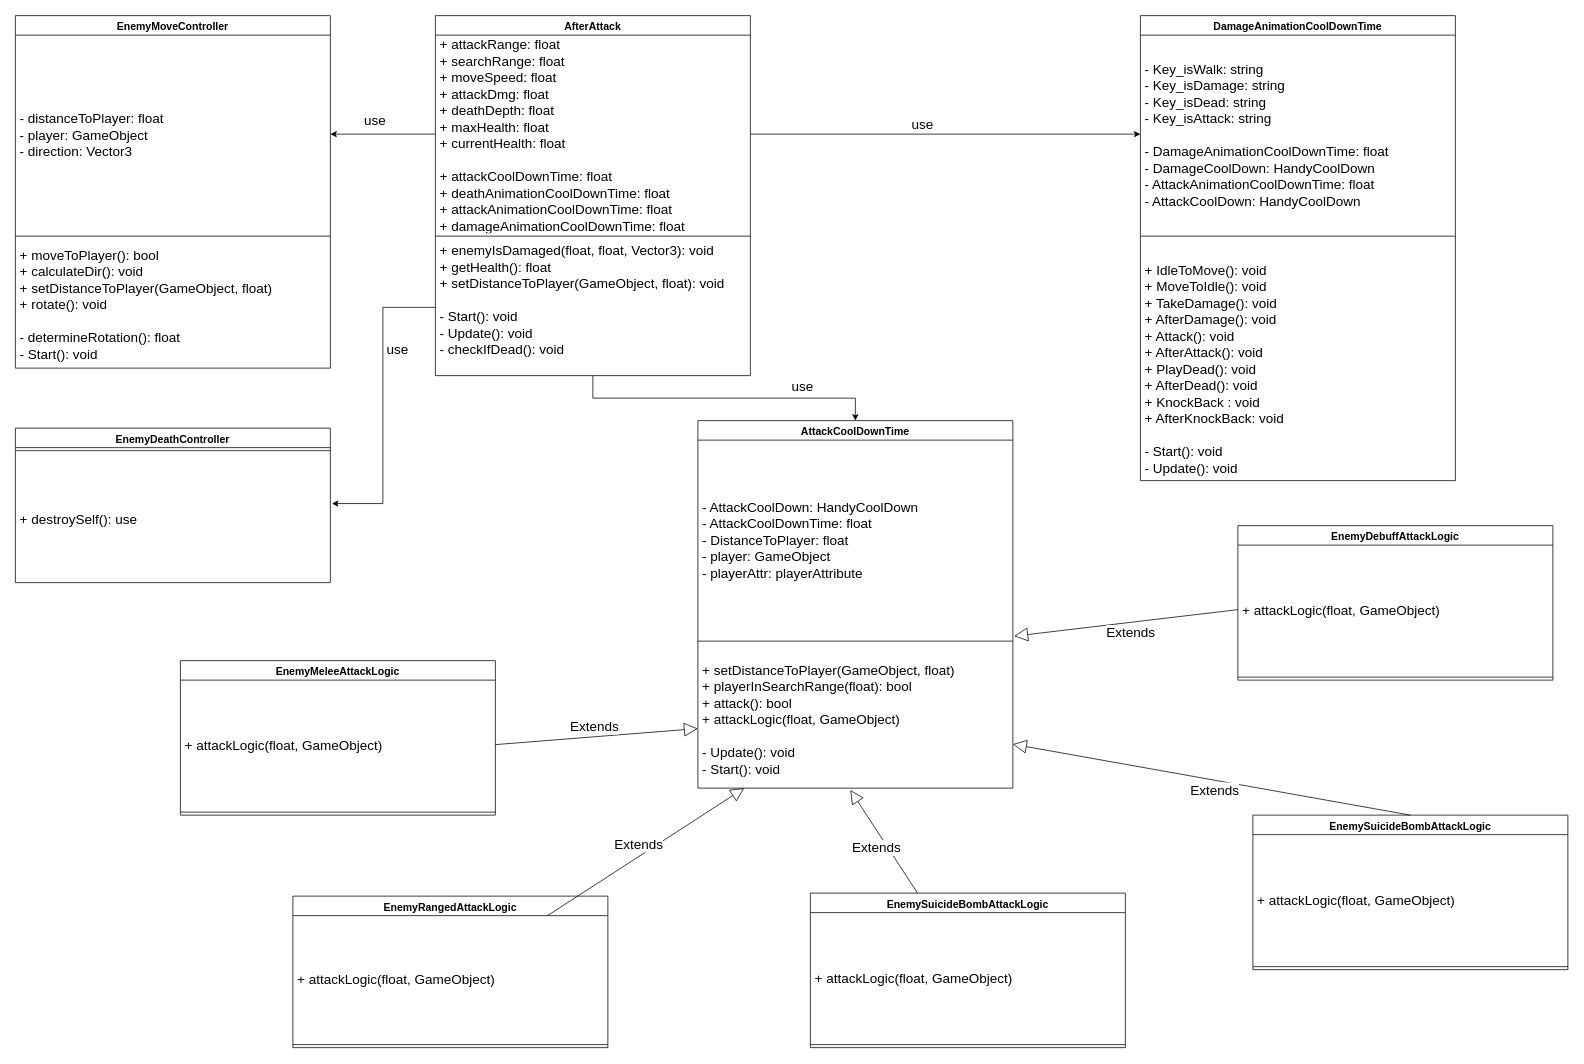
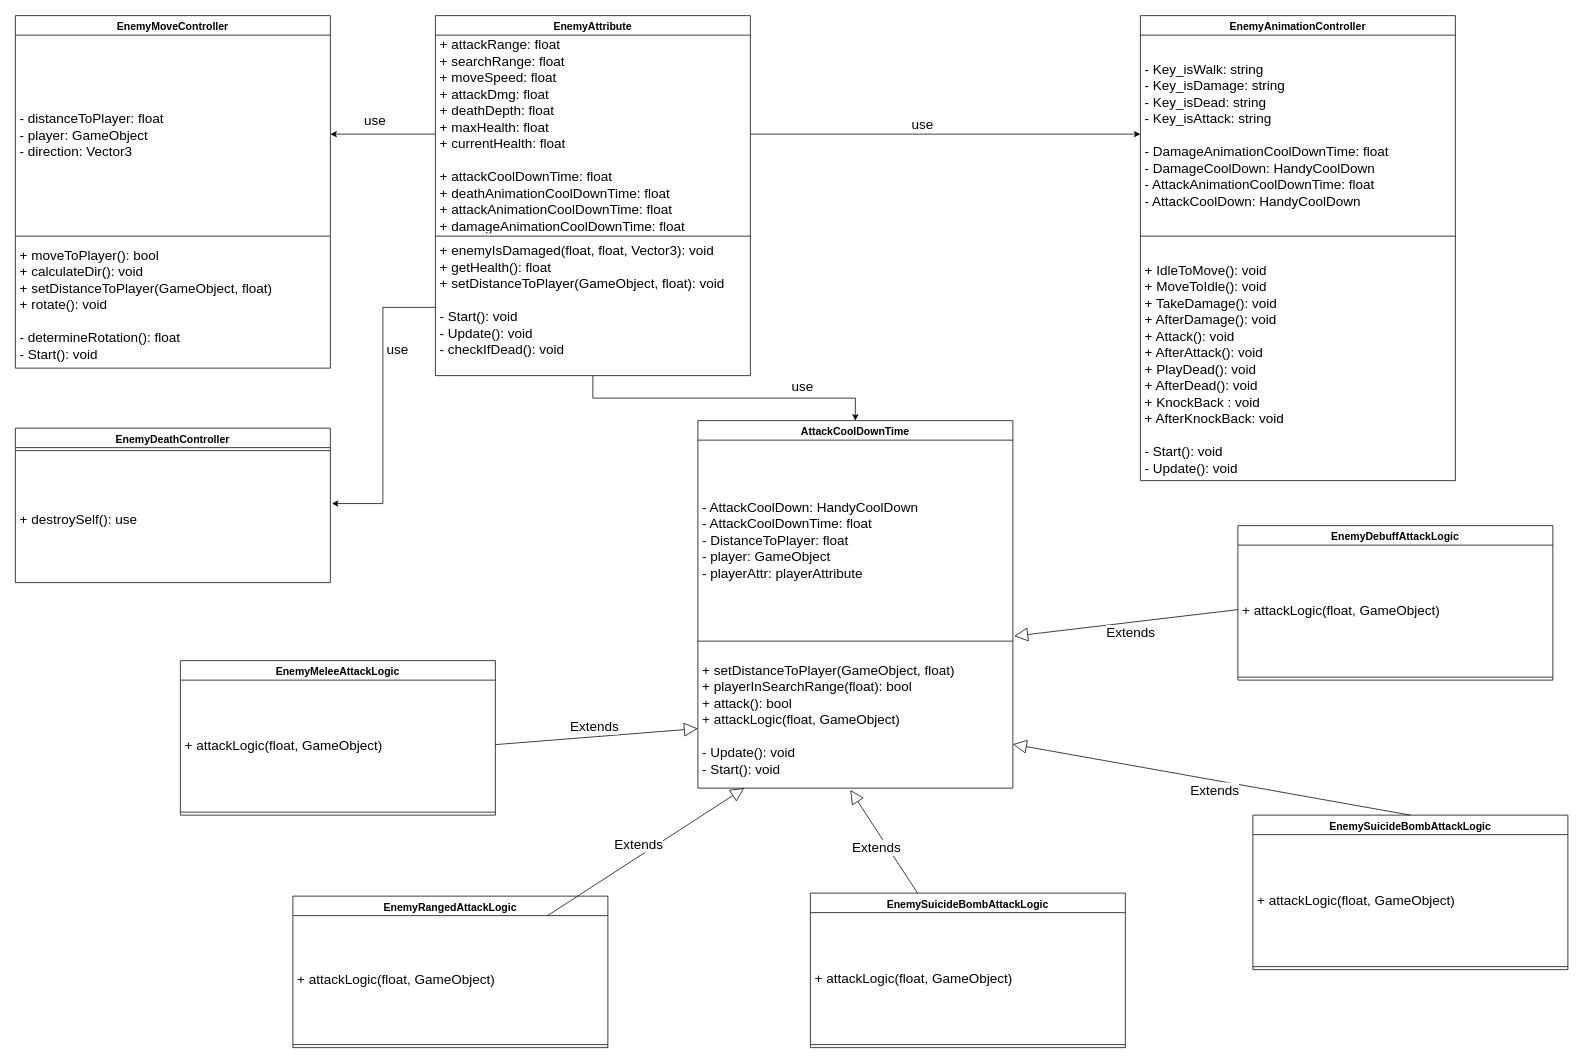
(593, 27) -> (593, 27)
(1298, 27) -> (1298, 27)
